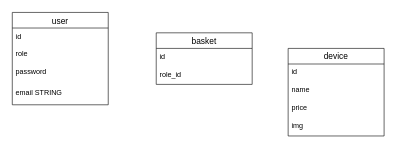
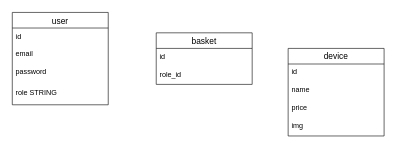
(23, 54) -> (24, 54)
(37, 92) -> (36, 92)
